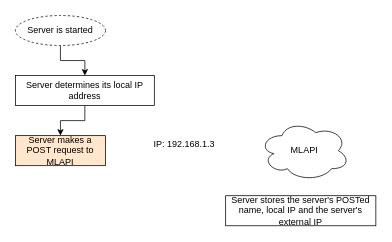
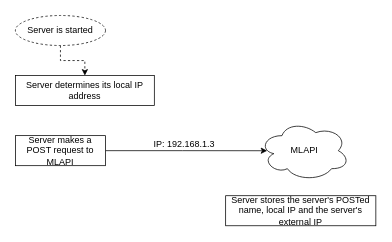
(71, 60) -> (71, 60)
(69, 120) -> none
(60, 150) -> (60, 150)
none -> (183, 150)
